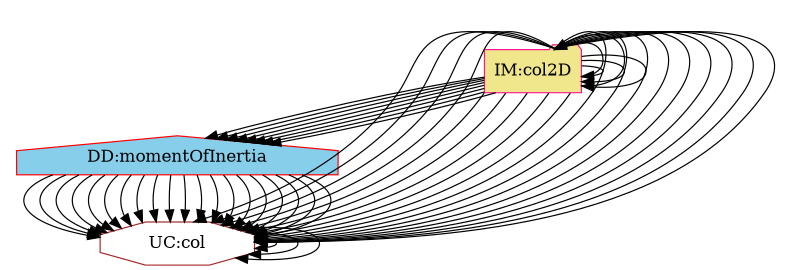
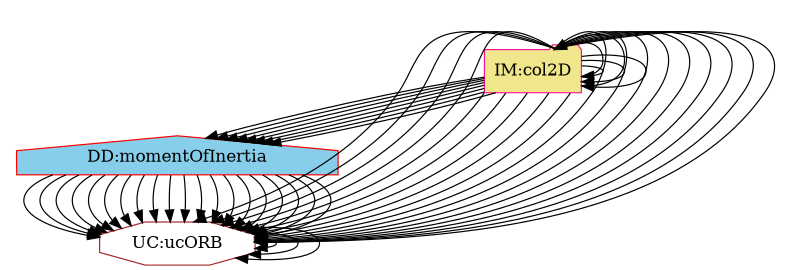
(177, 244) -> (177, 244)
